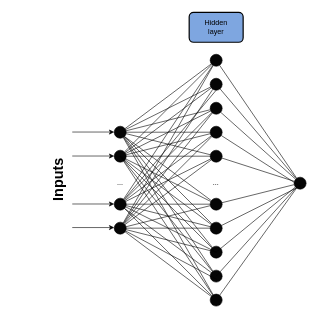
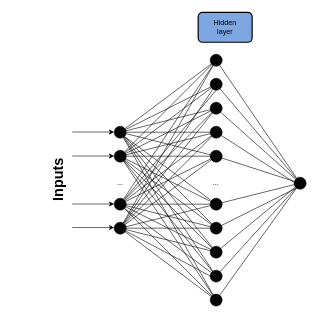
(216, 27) -> (225, 27)
